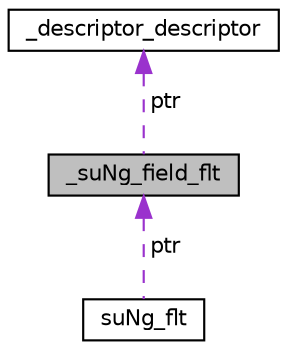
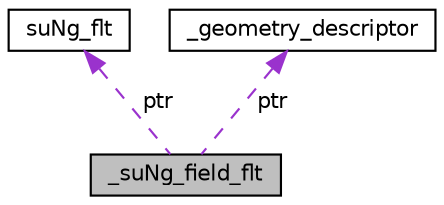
(144, 30) -> (303, 30)
(144, 259) -> (135, 111)
